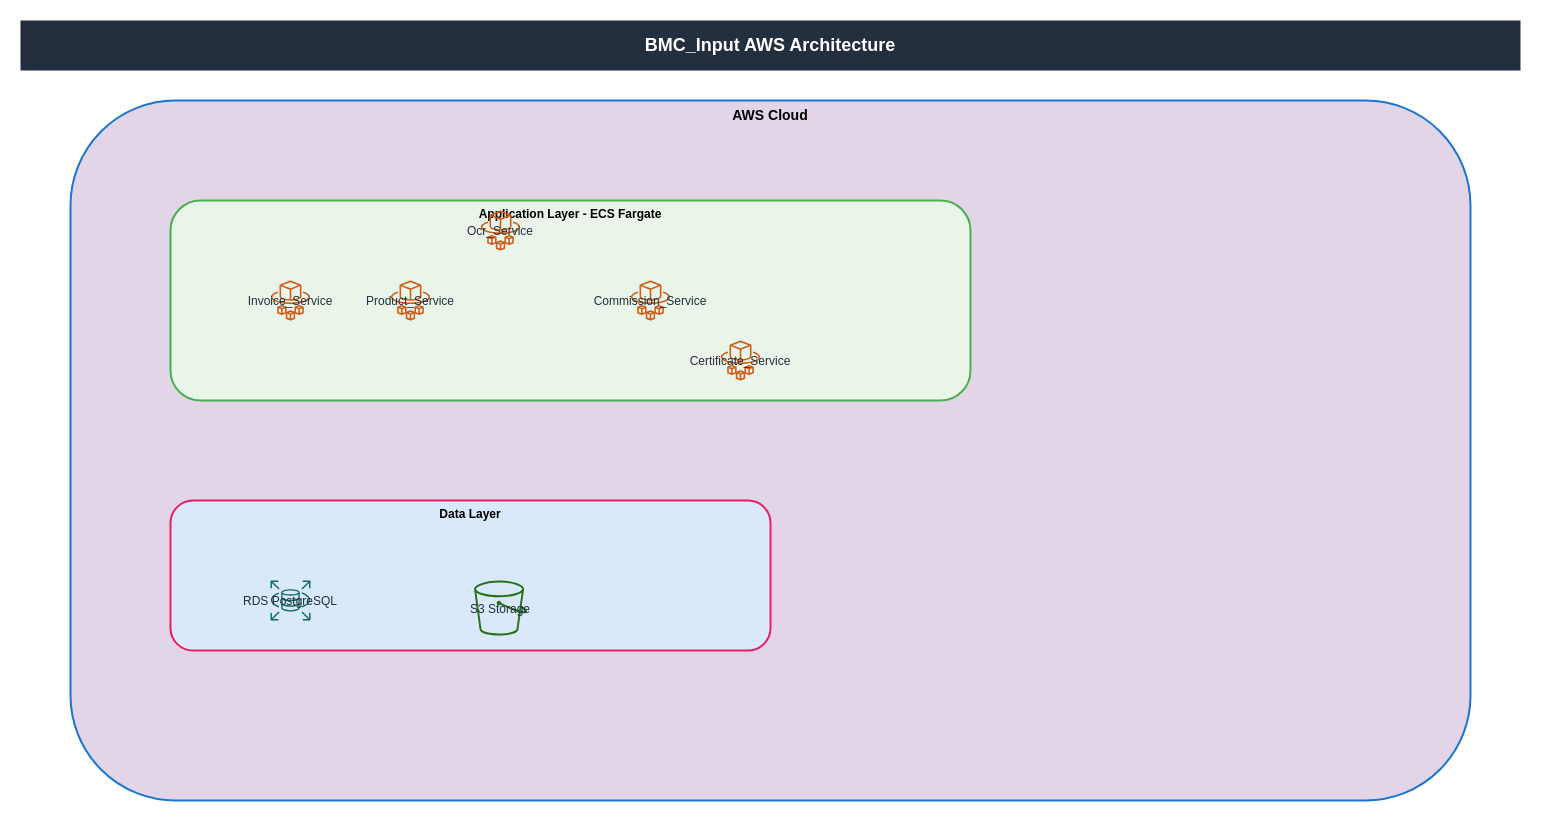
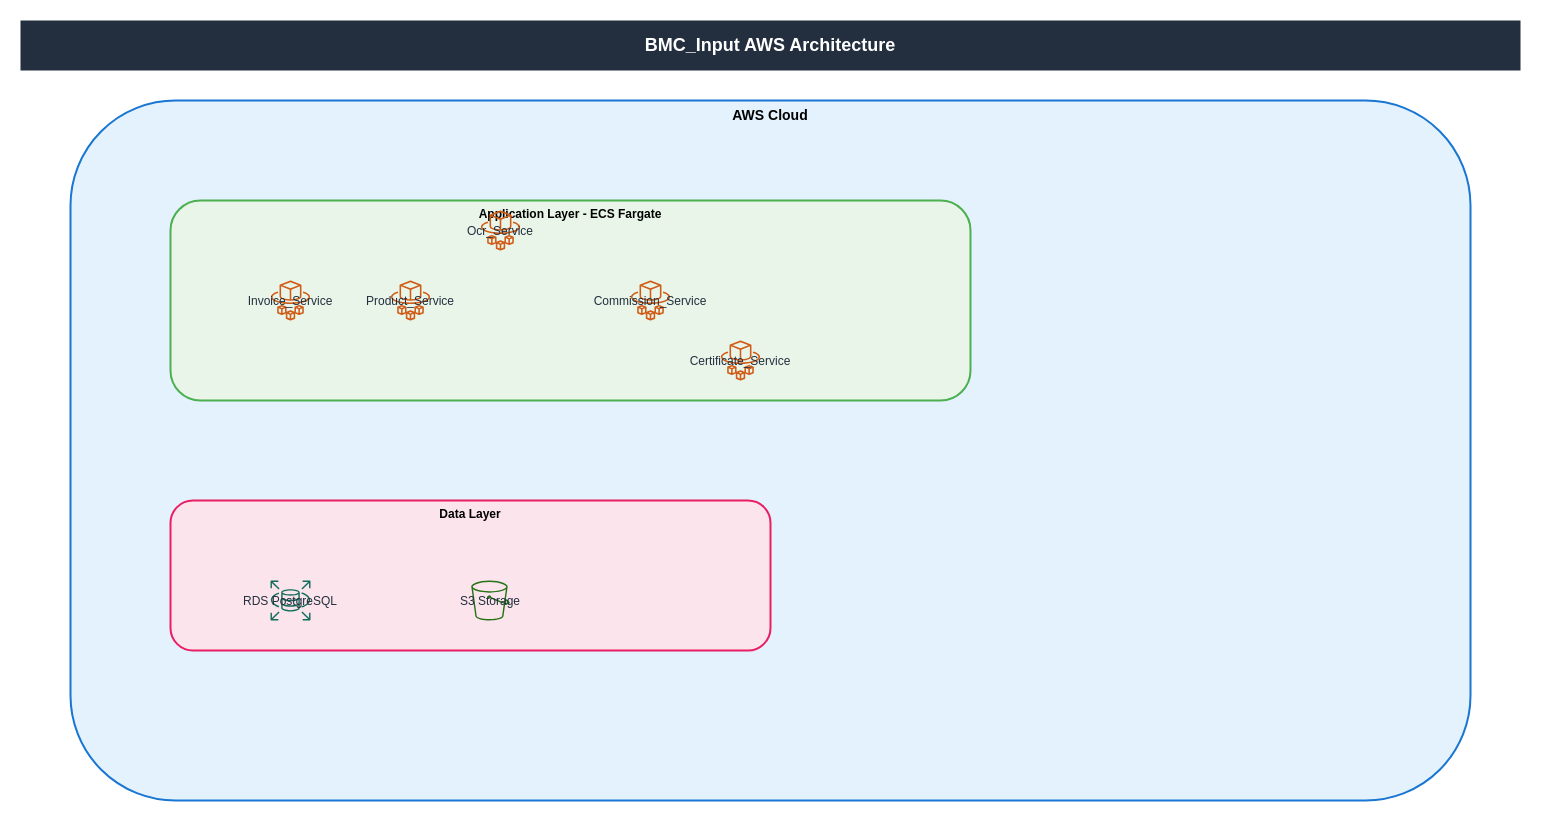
(771, 451) -> (771, 451)
(471, 576) -> (471, 576)
(501, 608) -> (491, 601)
